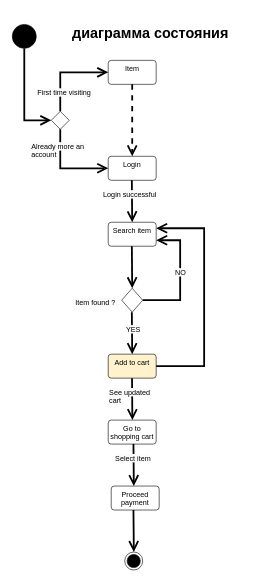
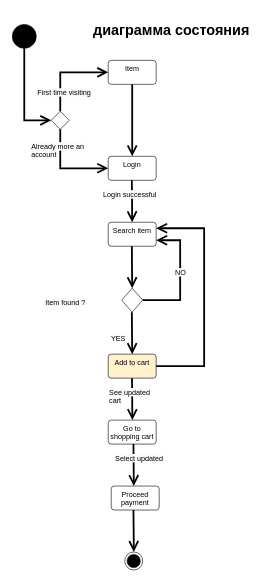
(150, 33) -> (171, 30)
(132, 118) -> (132, 118)
(97, 303) -> (67, 303)
(134, 330) -> (119, 339)
(135, 459) -> (142, 459)
